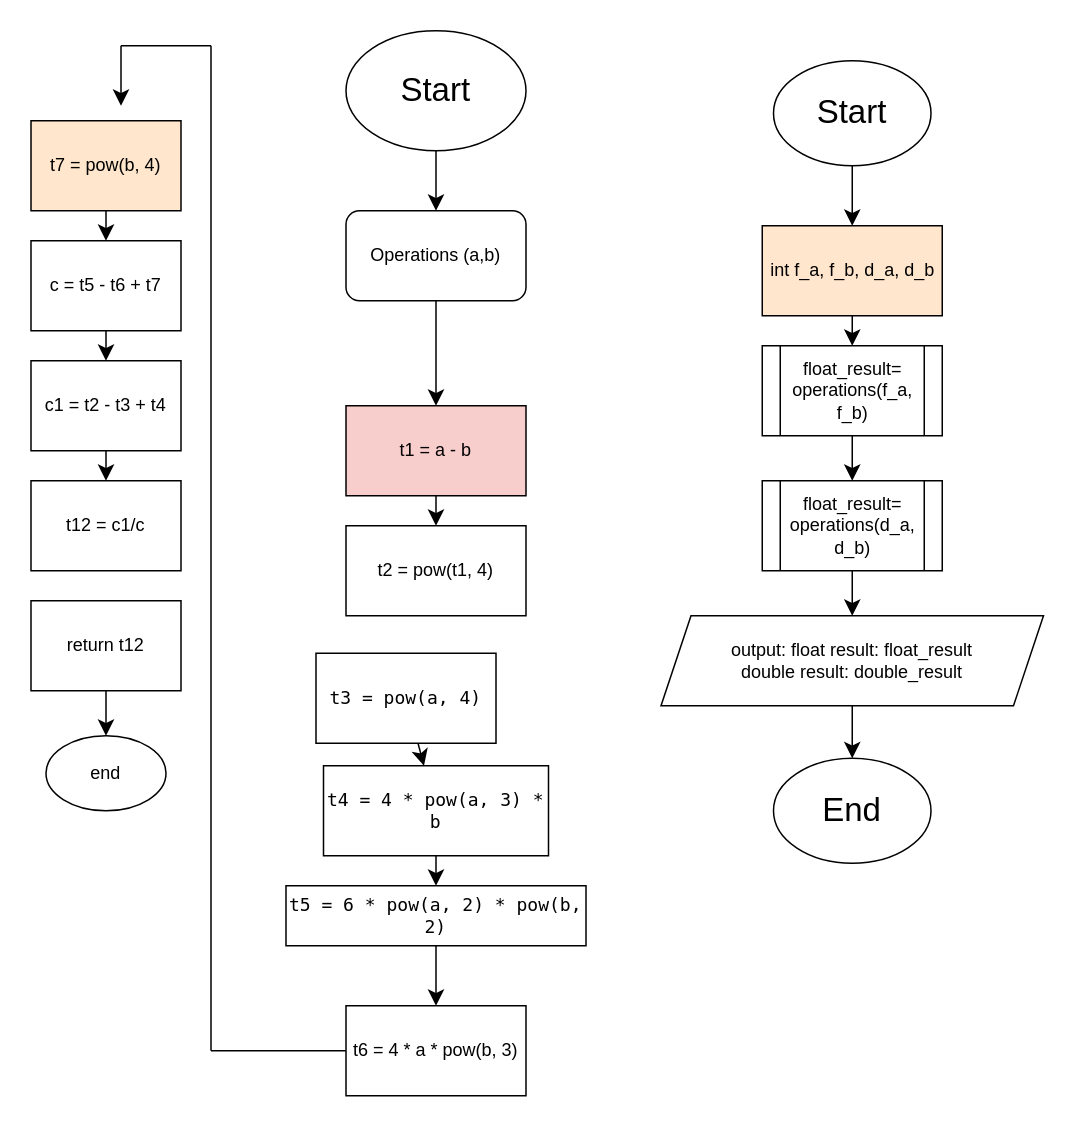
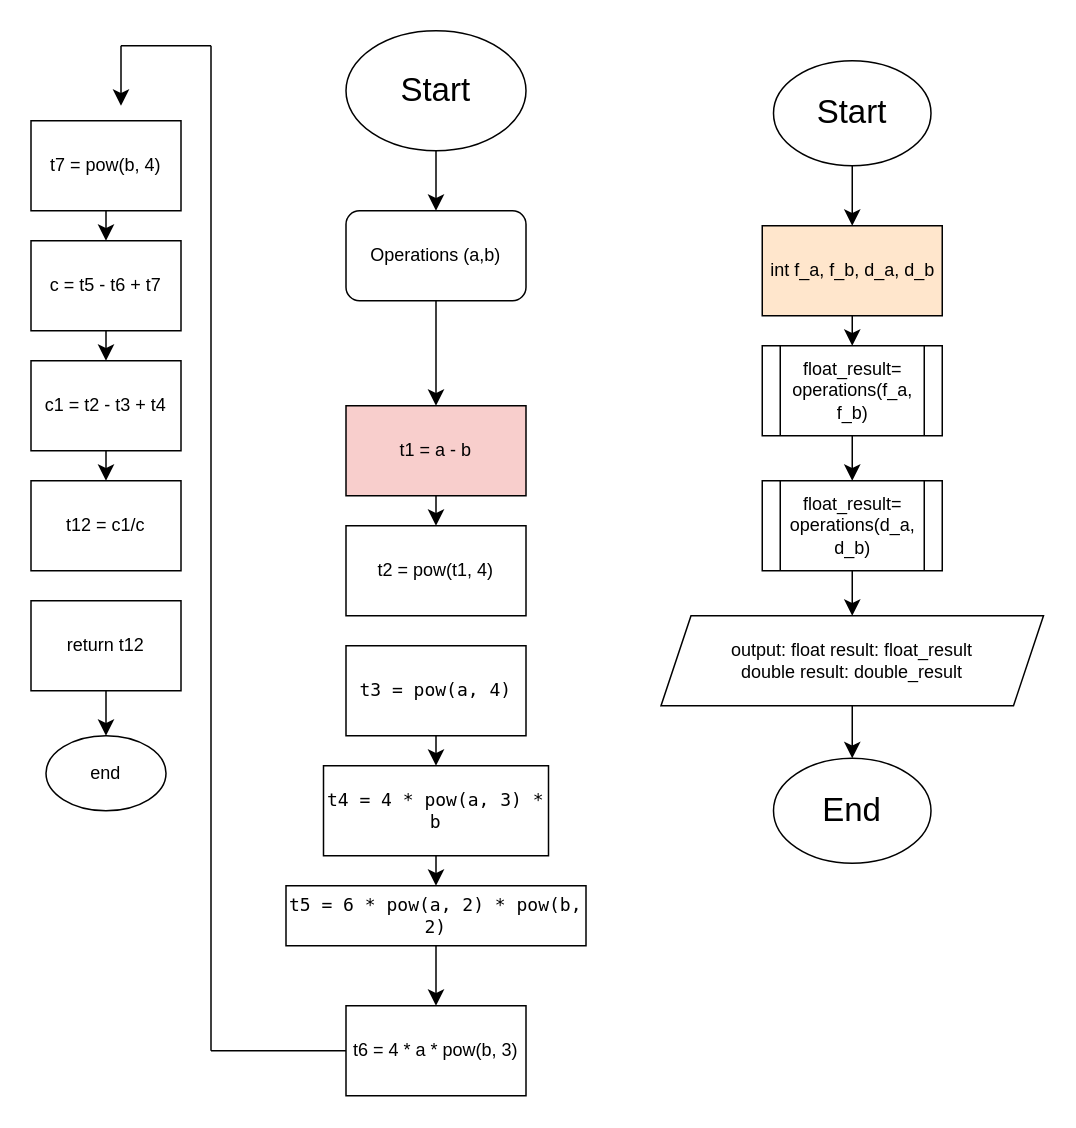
(106, 166) -> (106, 166)
(406, 698) -> (436, 691)
